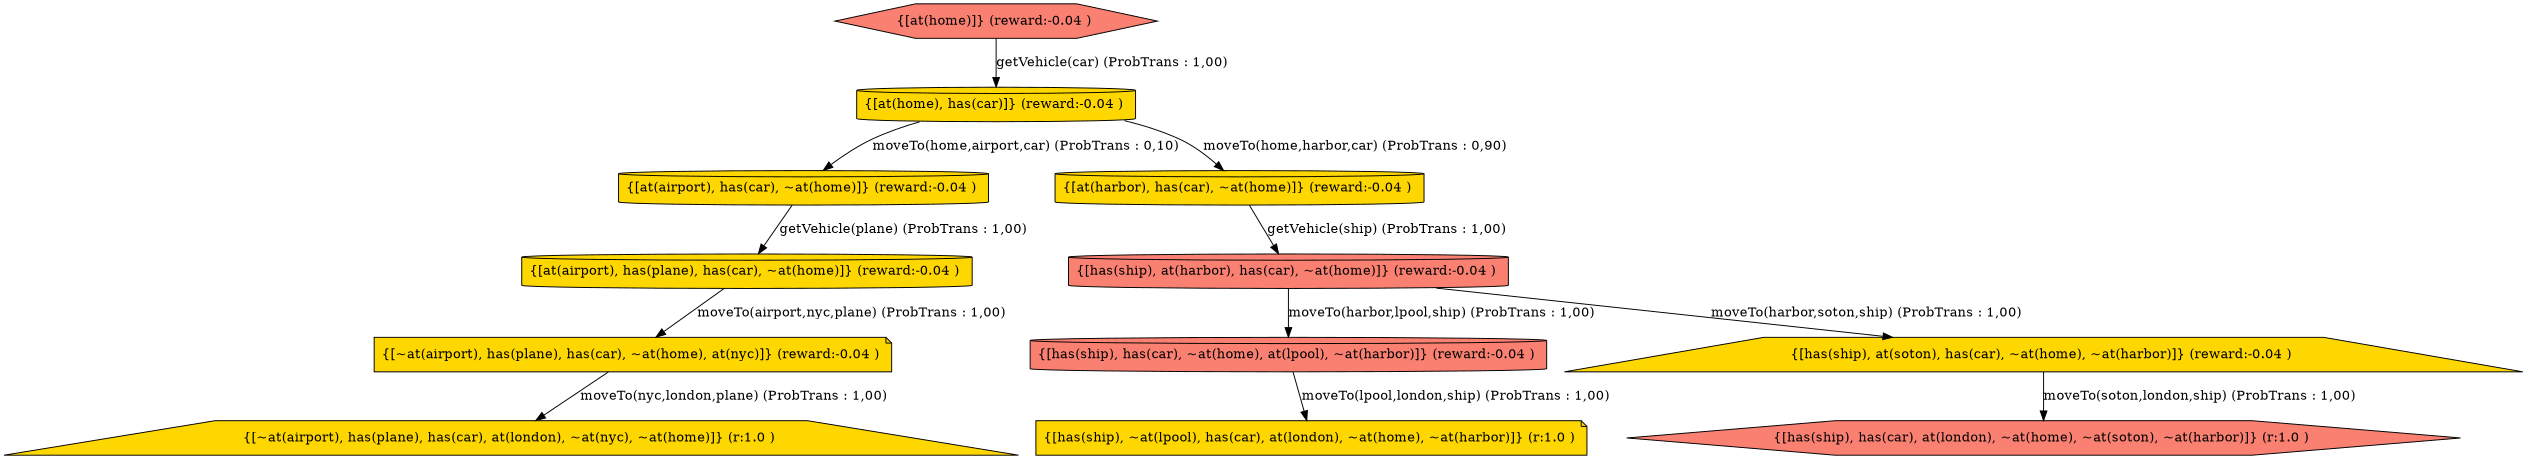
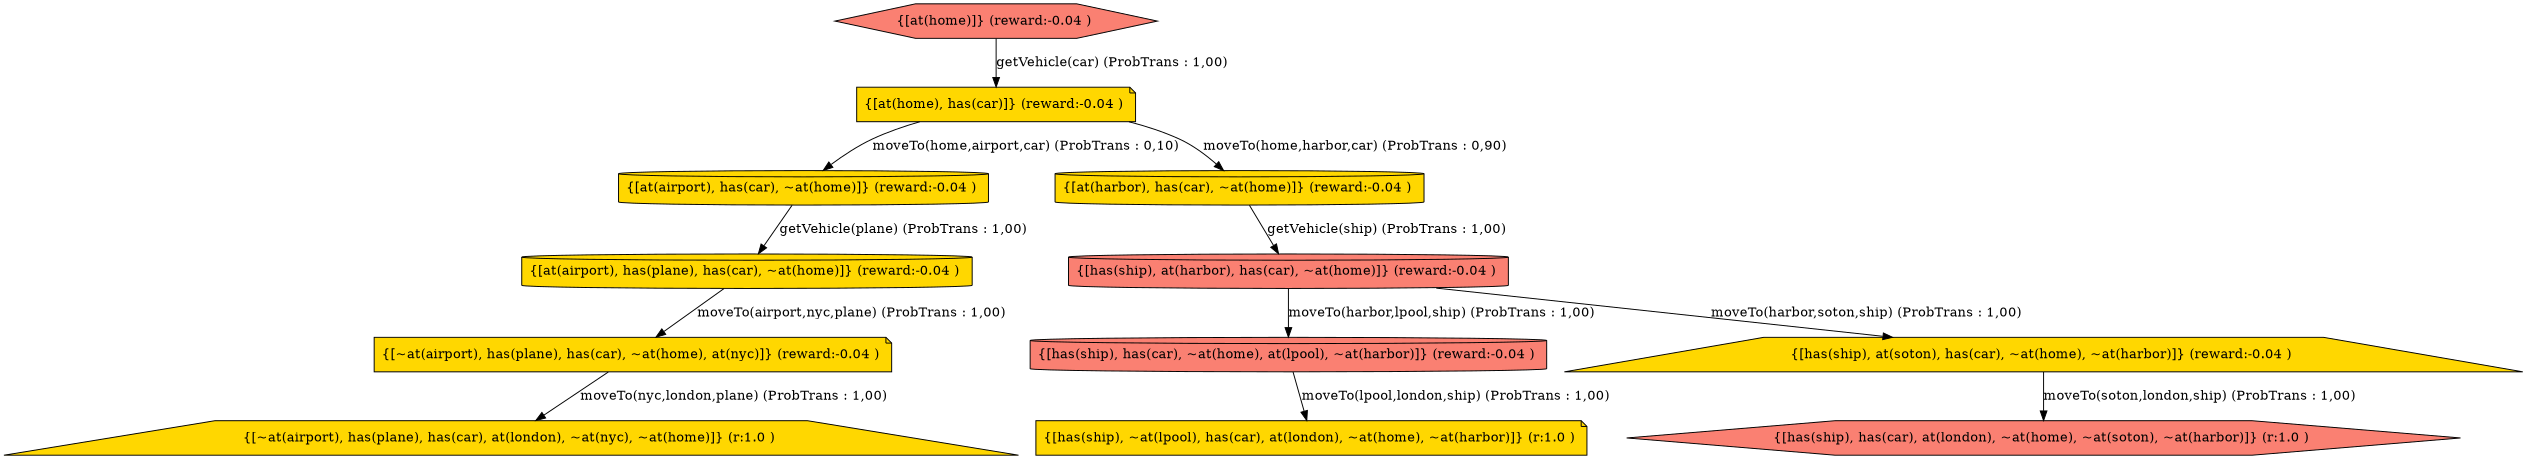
(996, 104) -> (996, 104)
